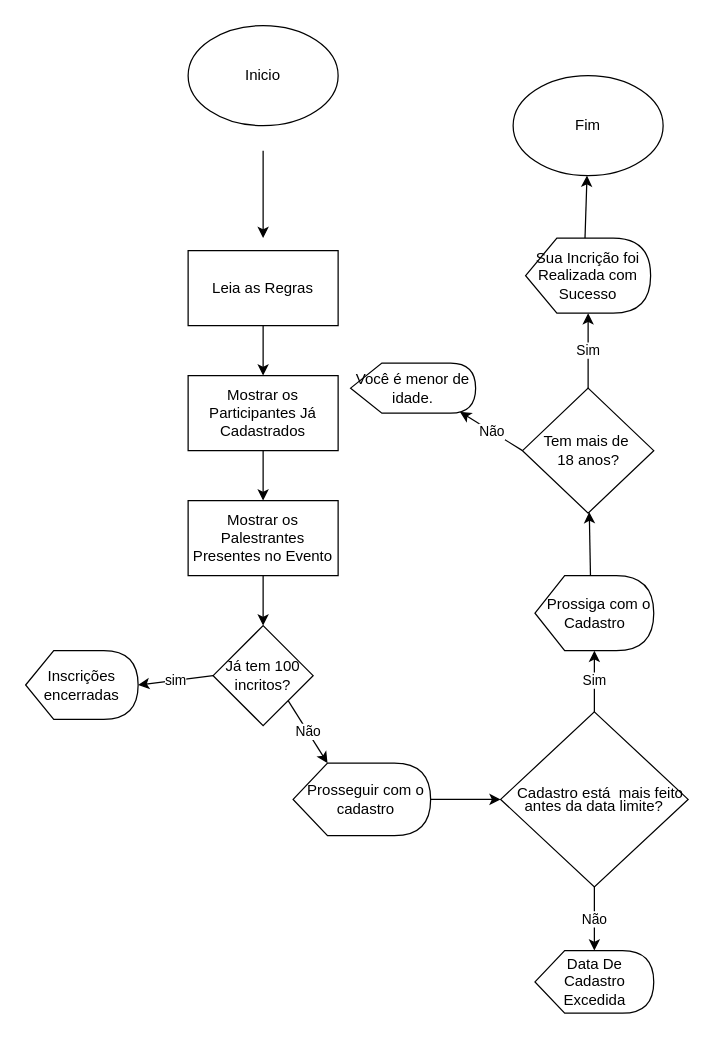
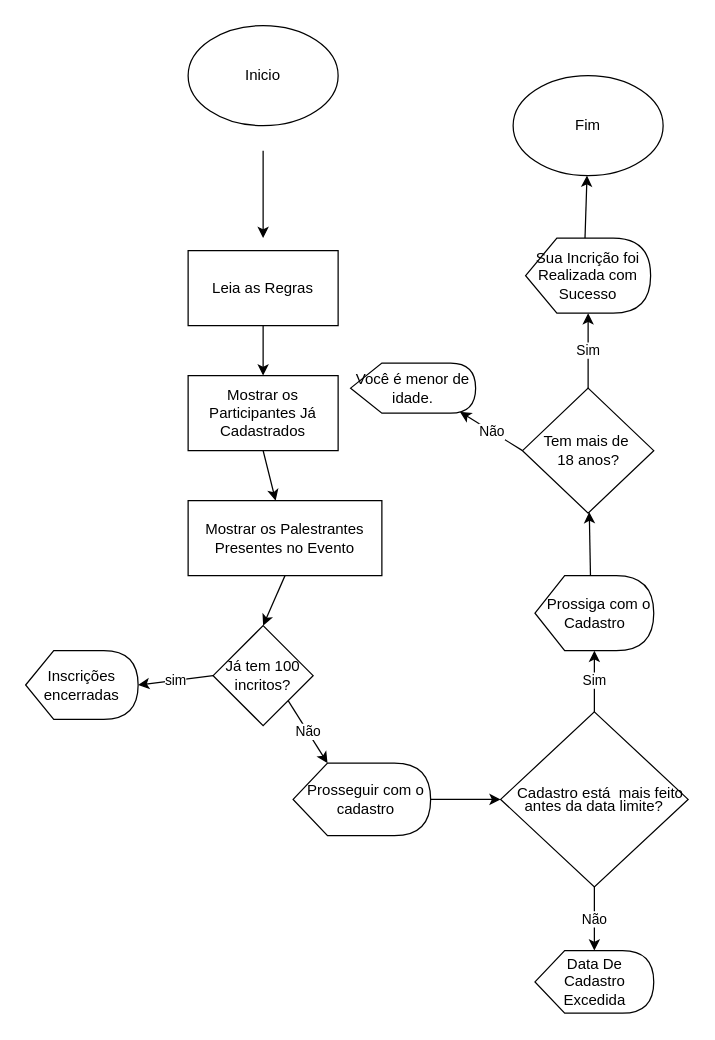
(263, 538) -> (285, 538)
